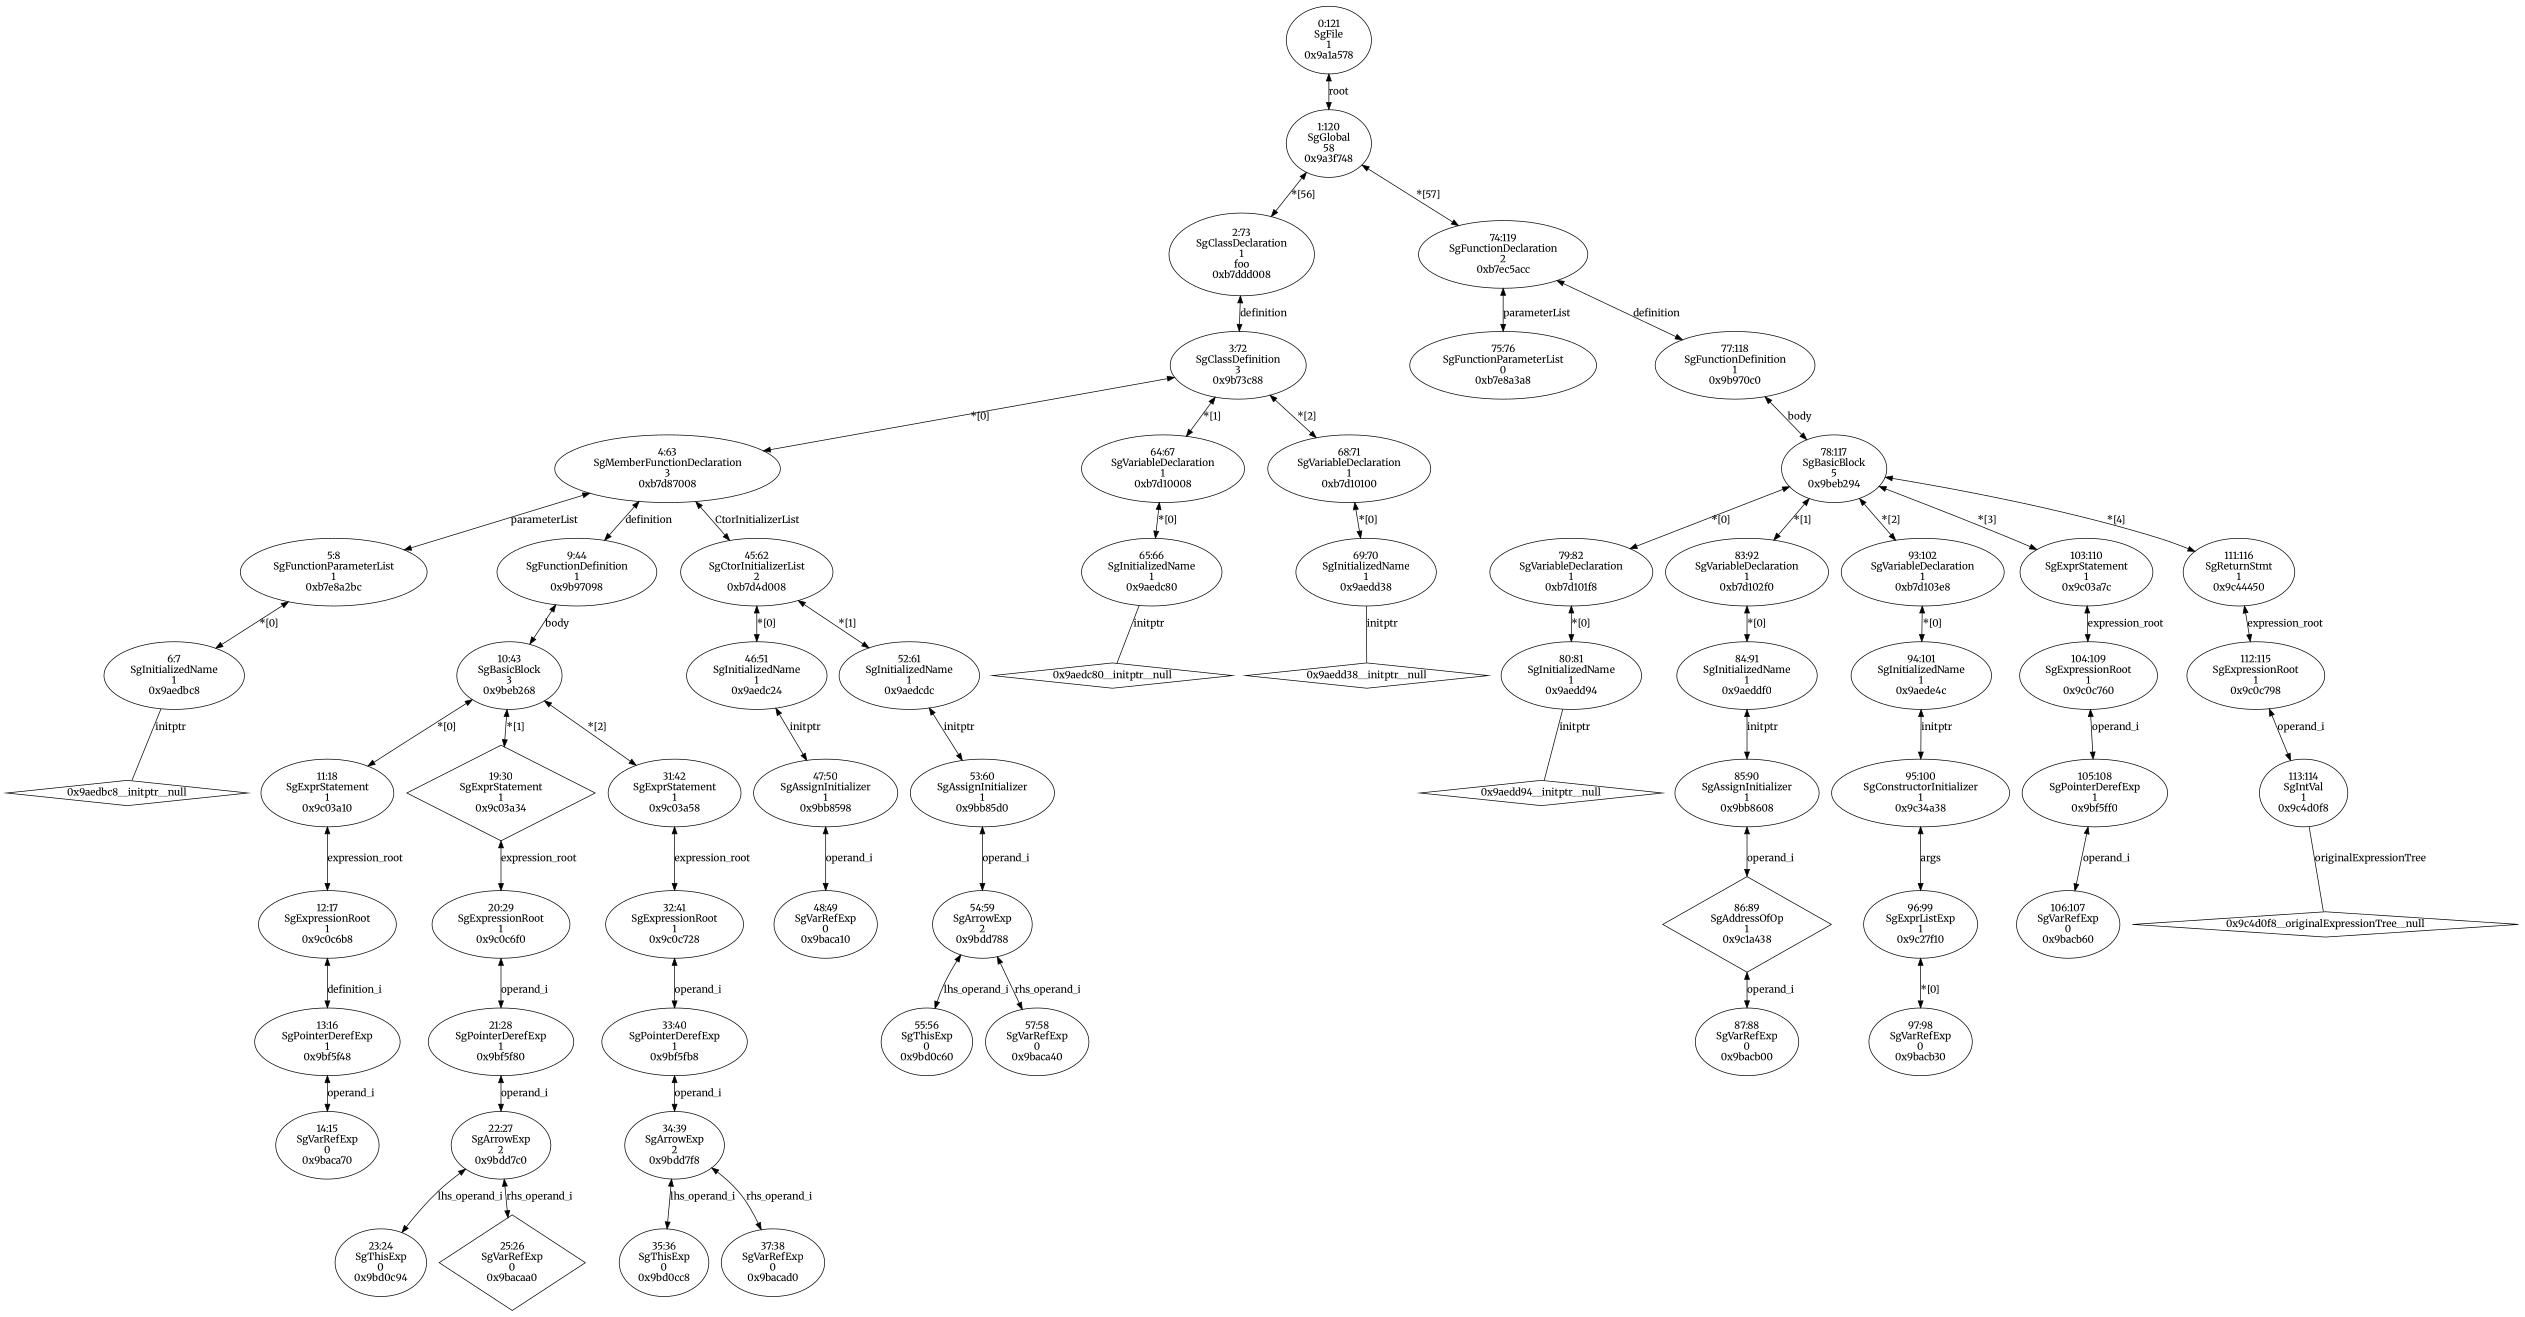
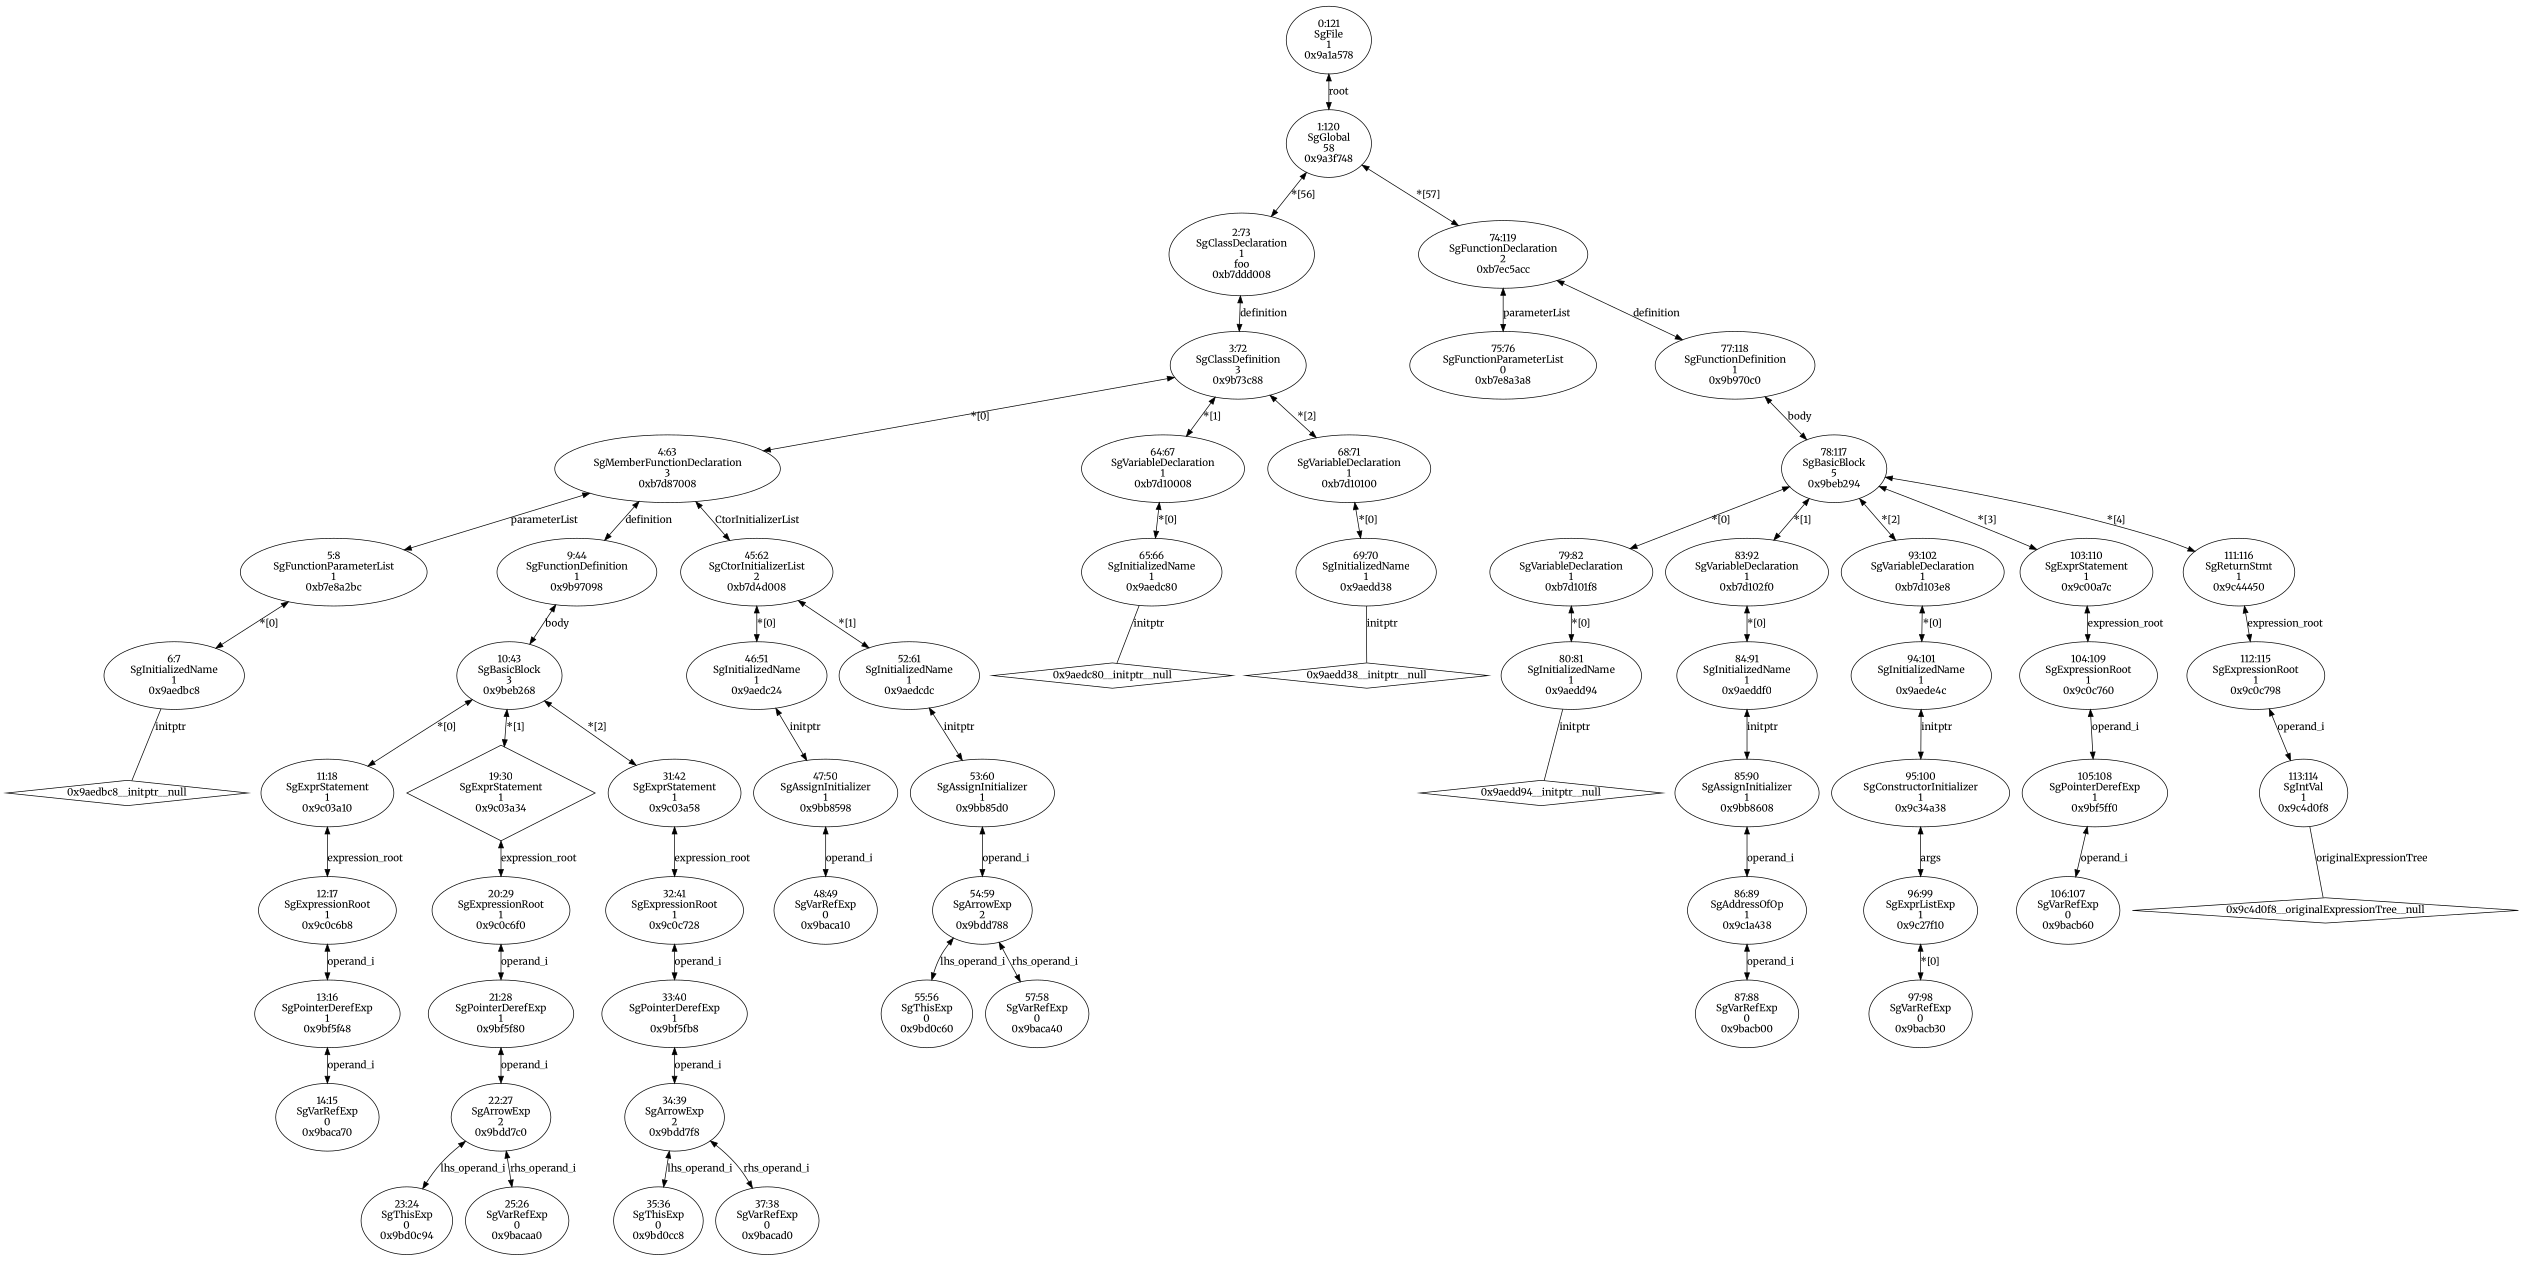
(2086, 572) -> (2086, 572)
(1747, 924) -> (1747, 910)
(355, 990) -> (351, 962)
(512, 1263) -> (517, 1221)
